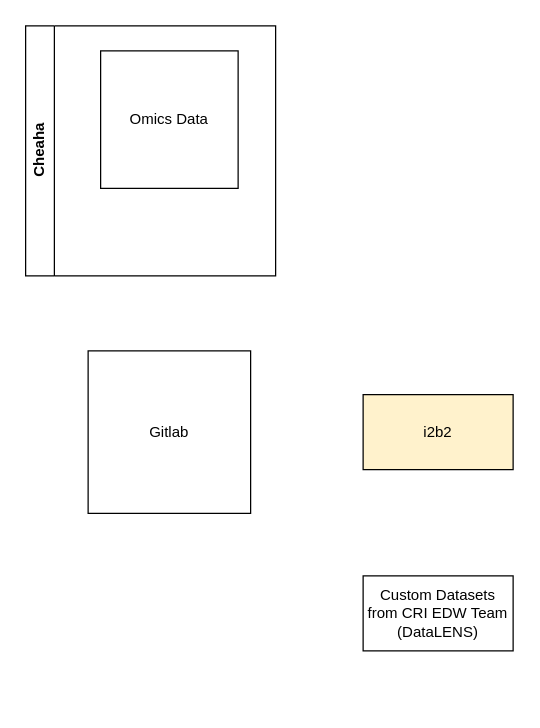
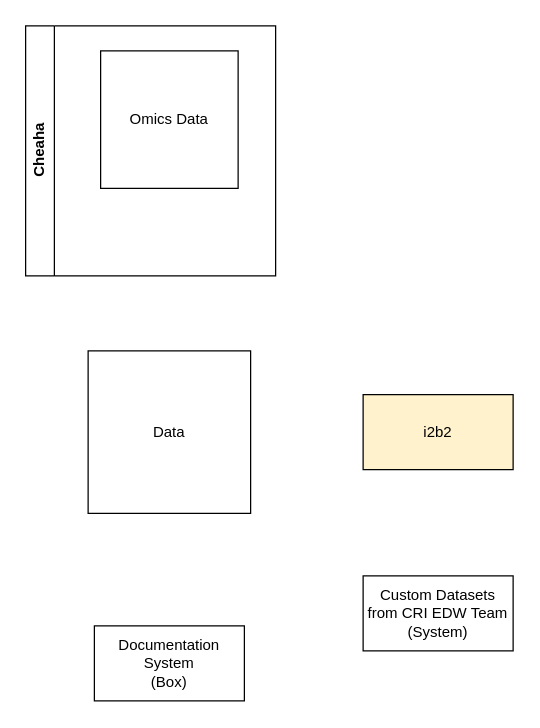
(169, 432) -> (169, 432)
(438, 613) -> (438, 613)
none -> (169, 663)
